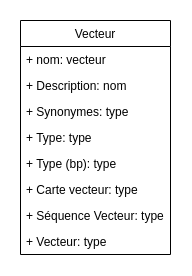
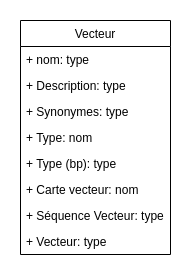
(68, 60) -> (58, 60)
(79, 86) -> (82, 86)
(62, 138) -> (58, 138)
(90, 190) -> (87, 190)
